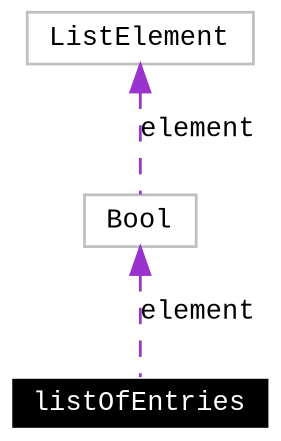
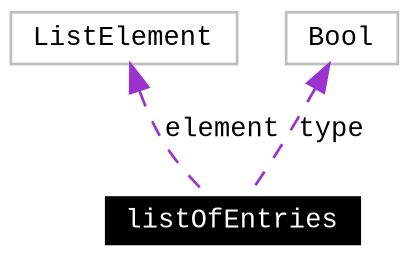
(140, 144) -> (166, 147)
(199, 312) -> (332, 129)
